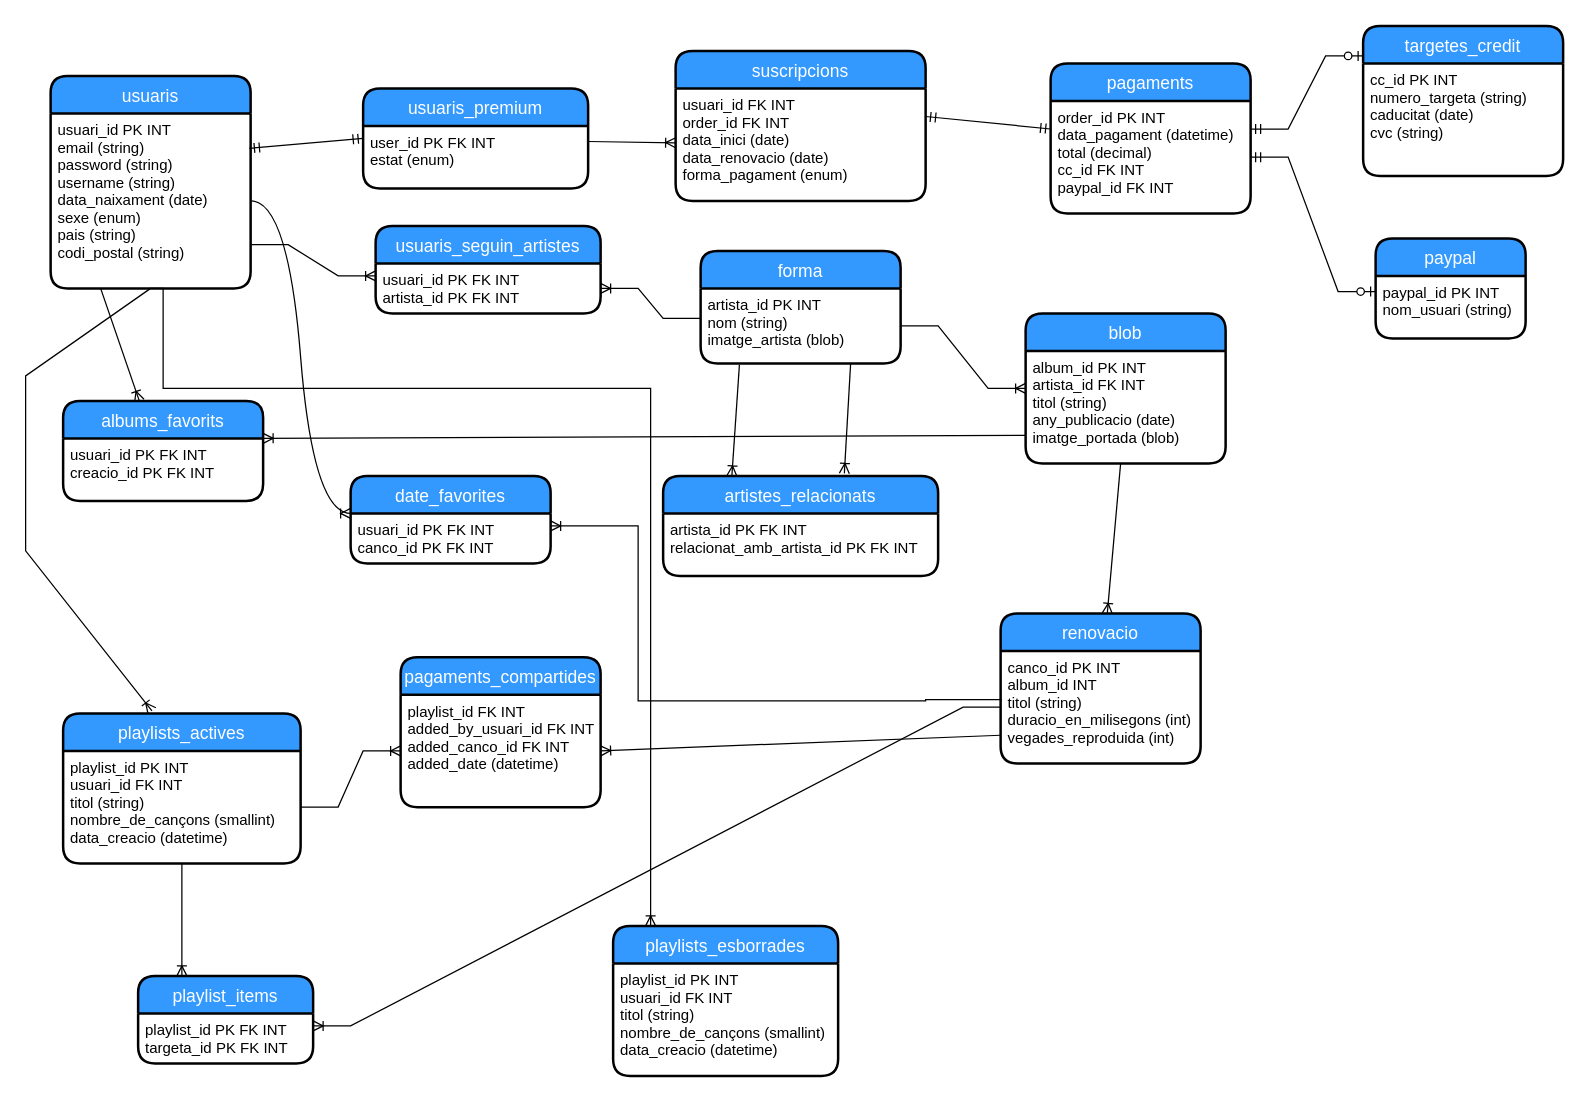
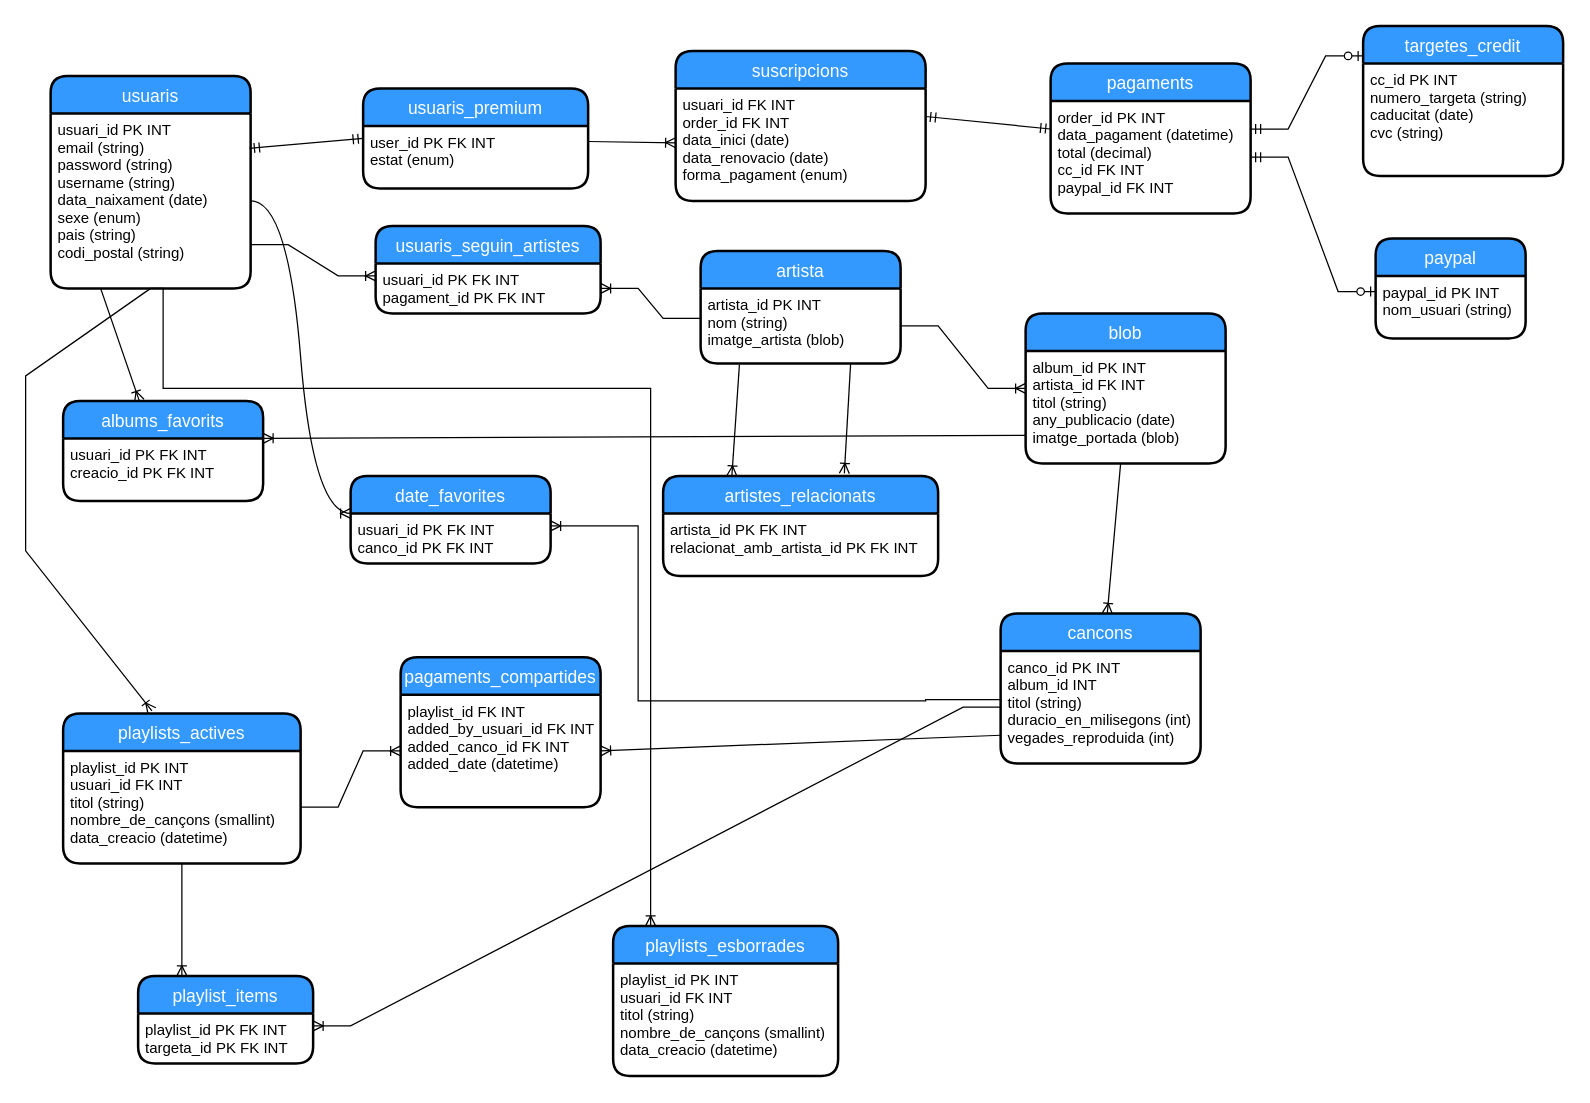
(800, 270) -> (800, 270)
(453, 280) -> (453, 280)
(1100, 633) -> (1100, 633)
